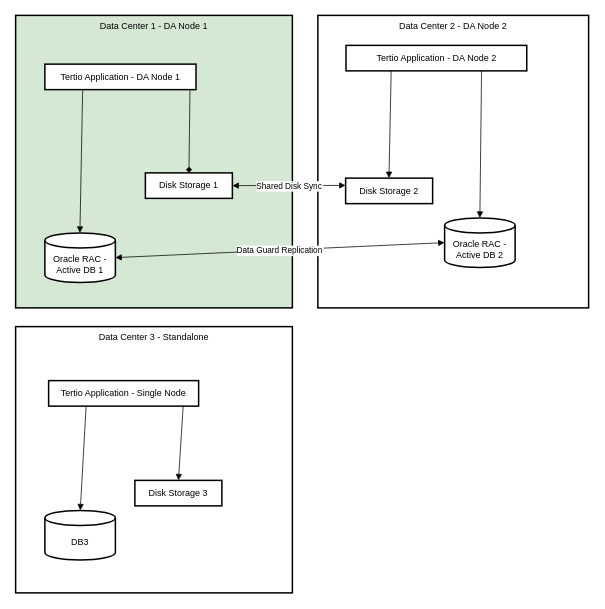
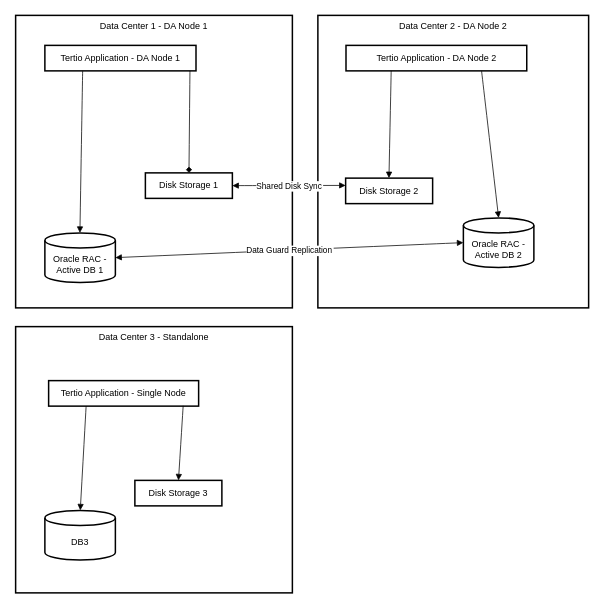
(120, 77) -> (120, 58)
(154, 162) -> (154, 162)
(480, 243) -> (498, 243)
